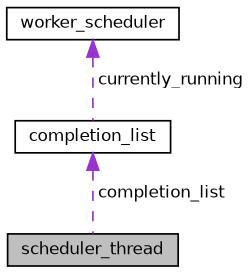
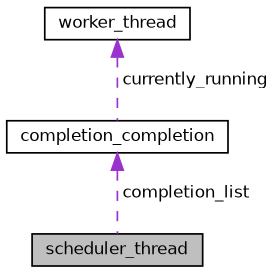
(93, 24) -> (117, 24)
(93, 137) -> (117, 137)
